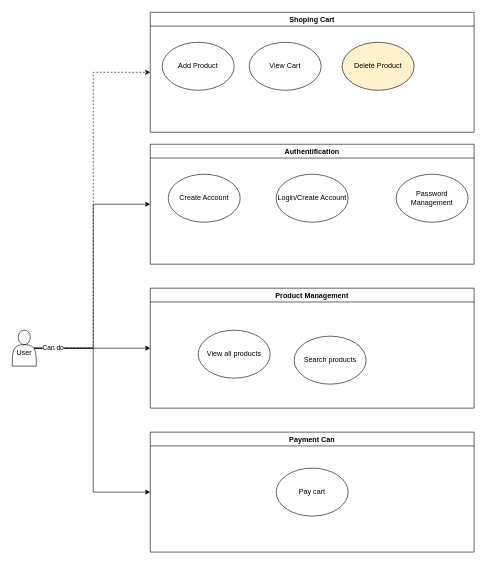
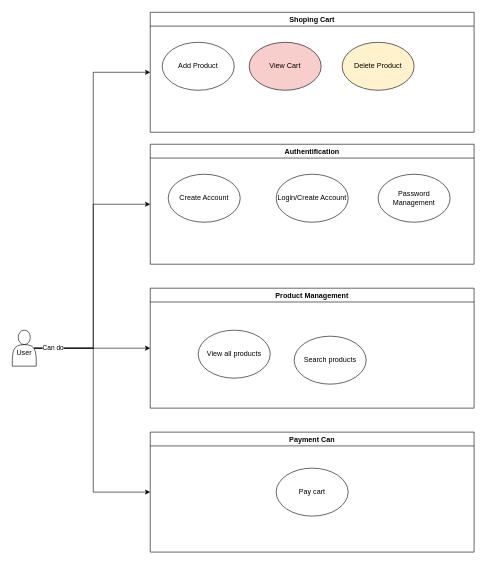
(285, 66) -> (285, 66)
(93, 111) -> (93, 111)
(432, 198) -> (414, 198)
